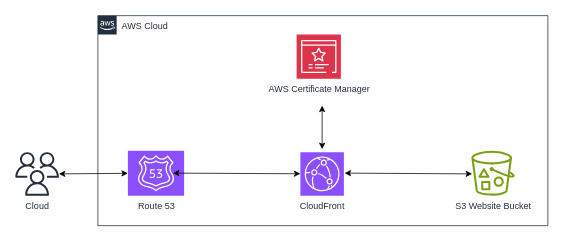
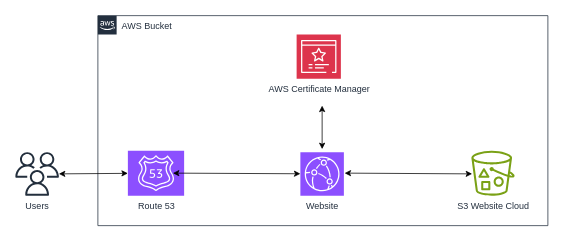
(142, 26) -> (146, 26)
(38, 206) -> (38, 206)
(323, 206) -> (323, 206)
(494, 206) -> (494, 206)
